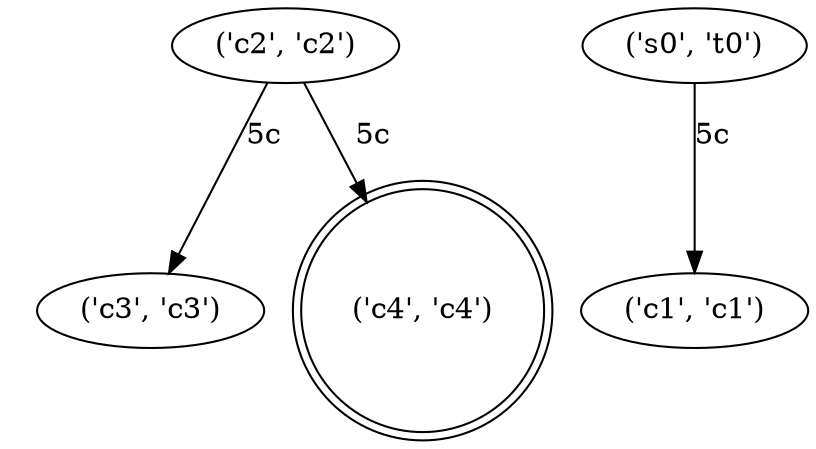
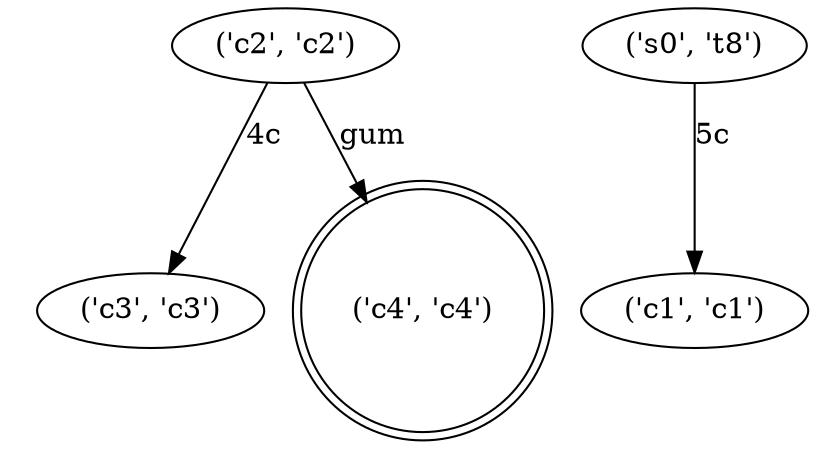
(695, 46) -> (695, 46)
(264, 136) -> (264, 136)
(373, 136) -> (373, 136)
